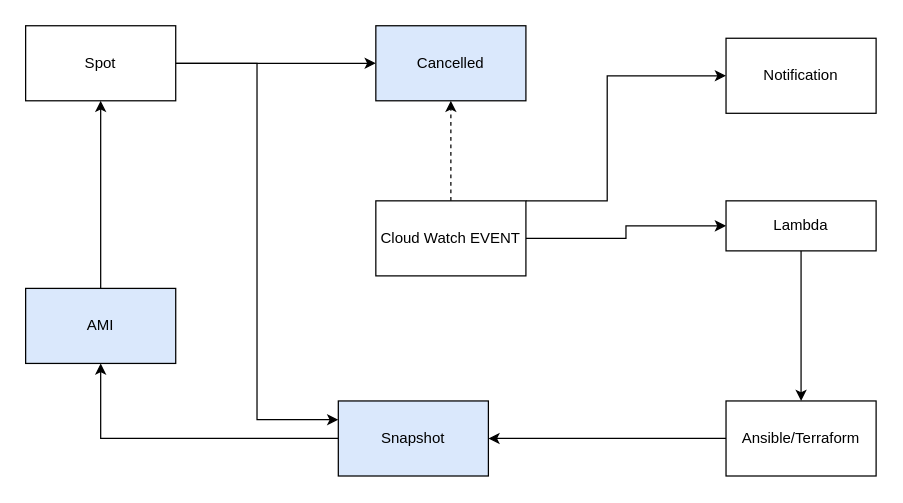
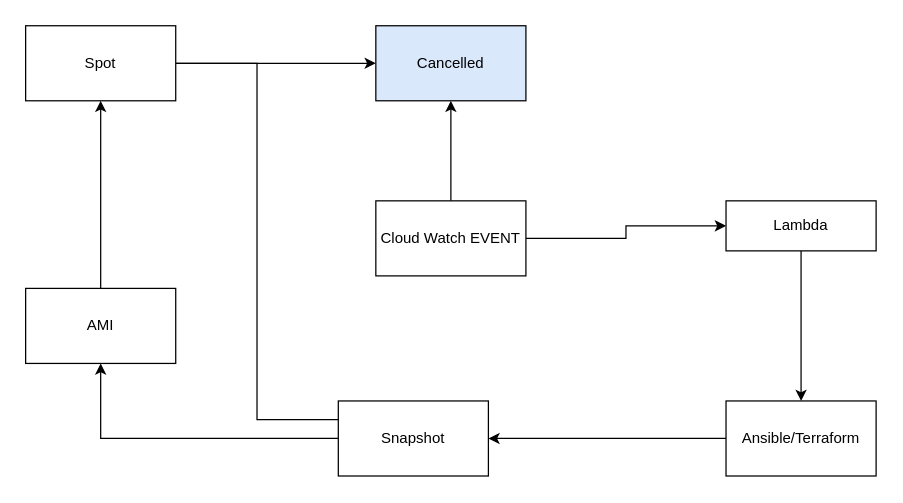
(801, 76) -> none
(607, 124) -> none
(451, 154) -> (451, 154)
(101, 326) -> (101, 326)
(328, 419) -> (332, 419)
(413, 438) -> (413, 438)
